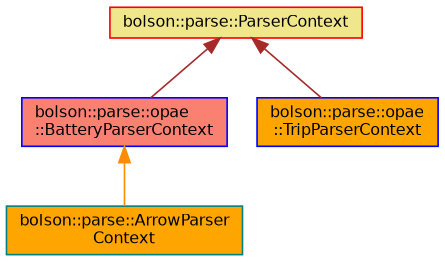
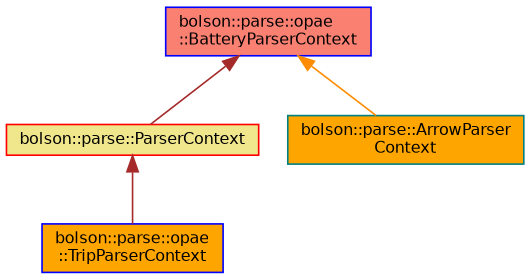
(179, 73) -> (188, 95)
